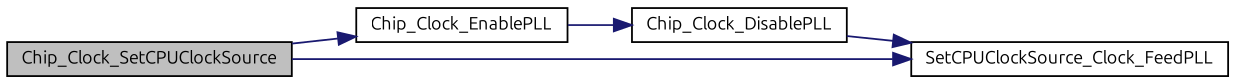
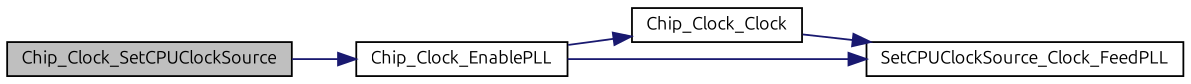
(739, 25) -> (717, 25)
(592, 59) -> (708, 59)
